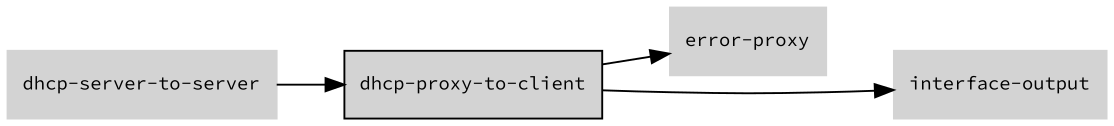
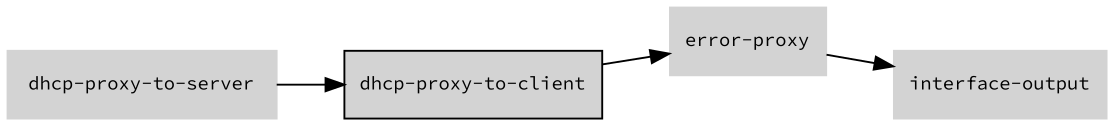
(142, 85) -> (142, 85)
(739, 93) -> (850, 59)
